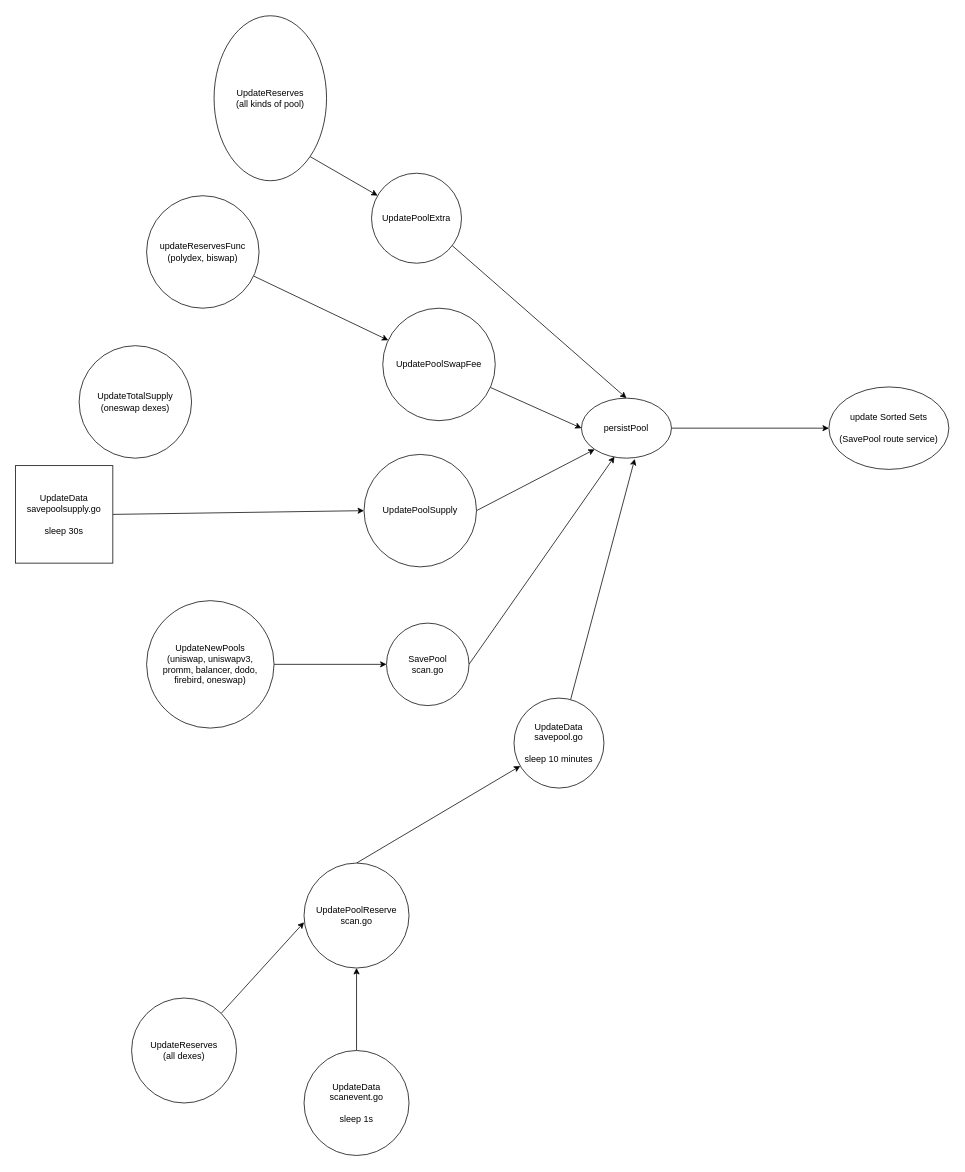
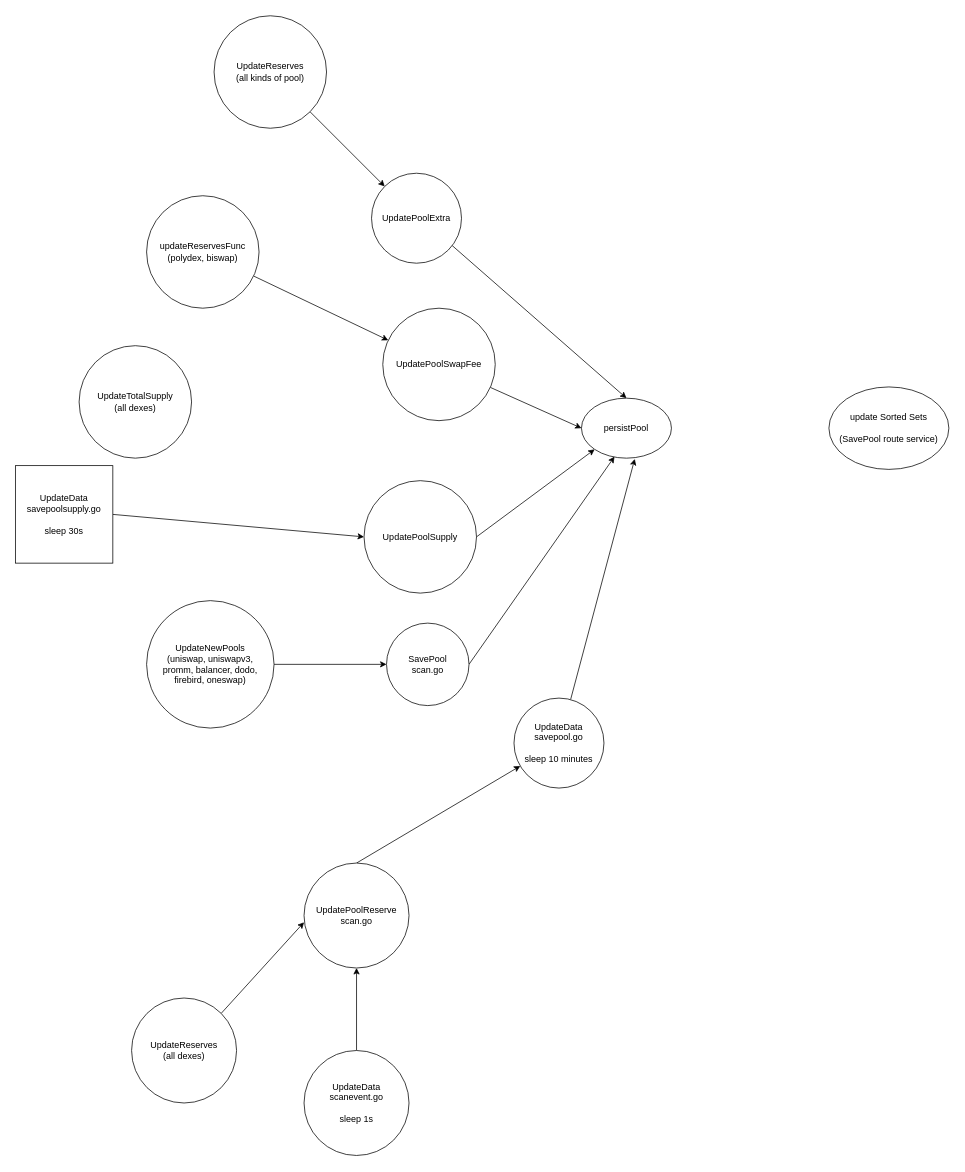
(270, 98) -> (270, 72)
(135, 402) -> (135, 402)
(822, 428) -> none
(420, 510) -> (420, 537)
